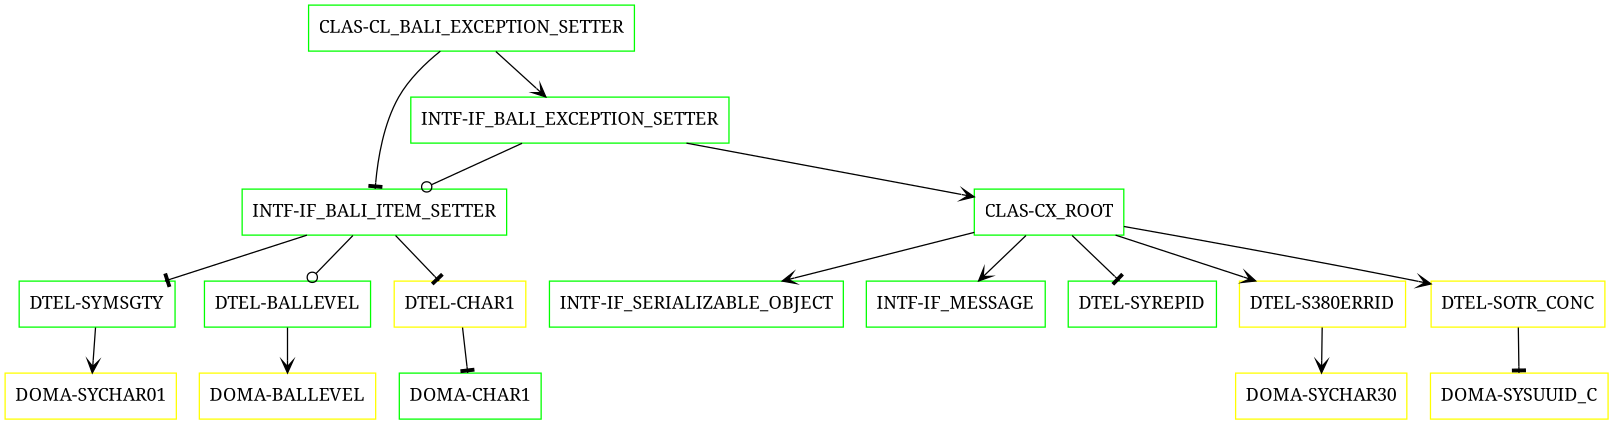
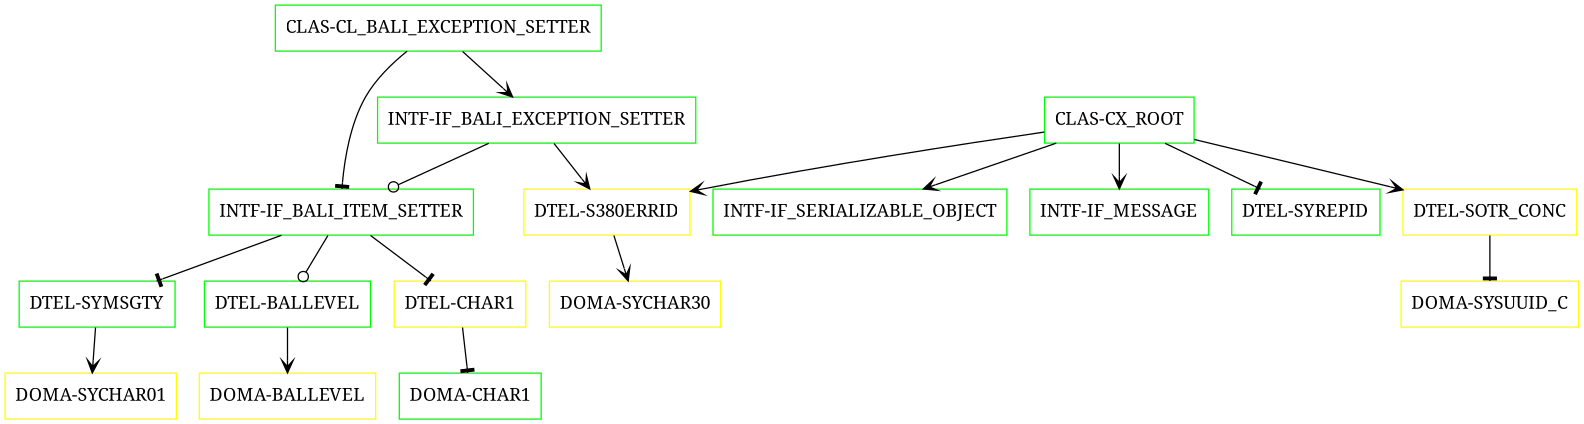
(824, 169) -> (568, 161)
